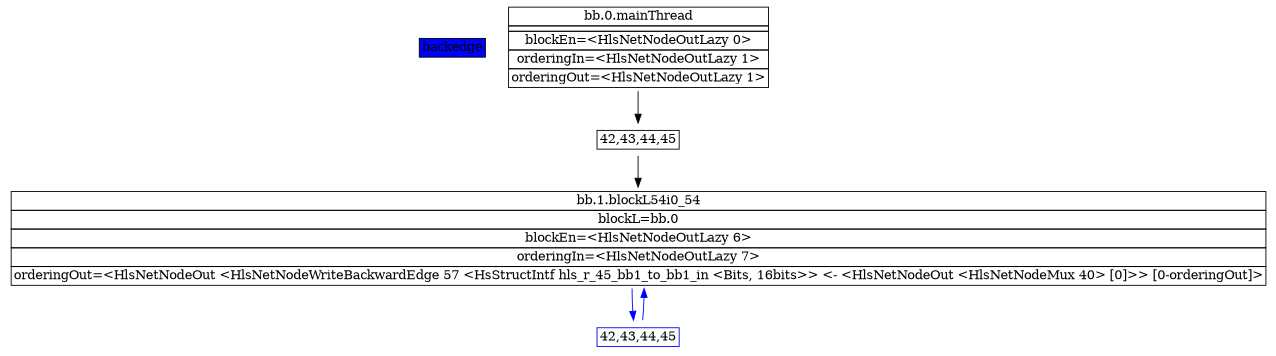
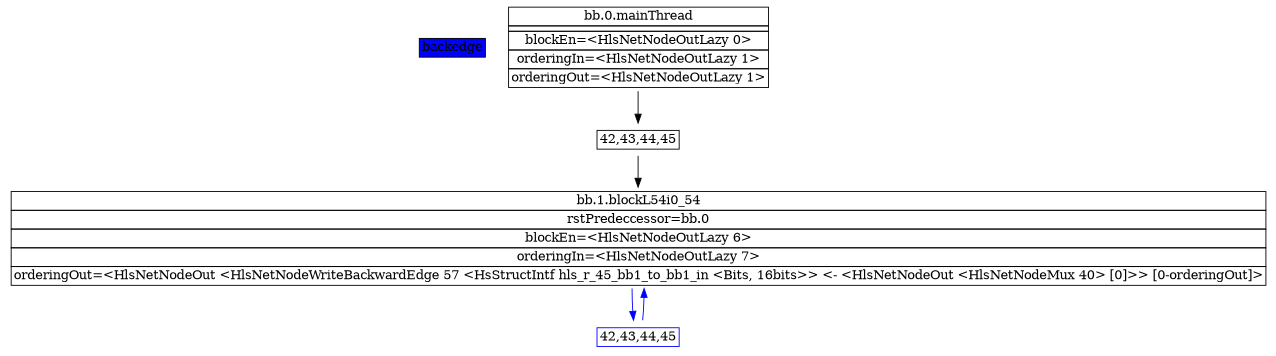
(639, 219) -> (639, 219)
